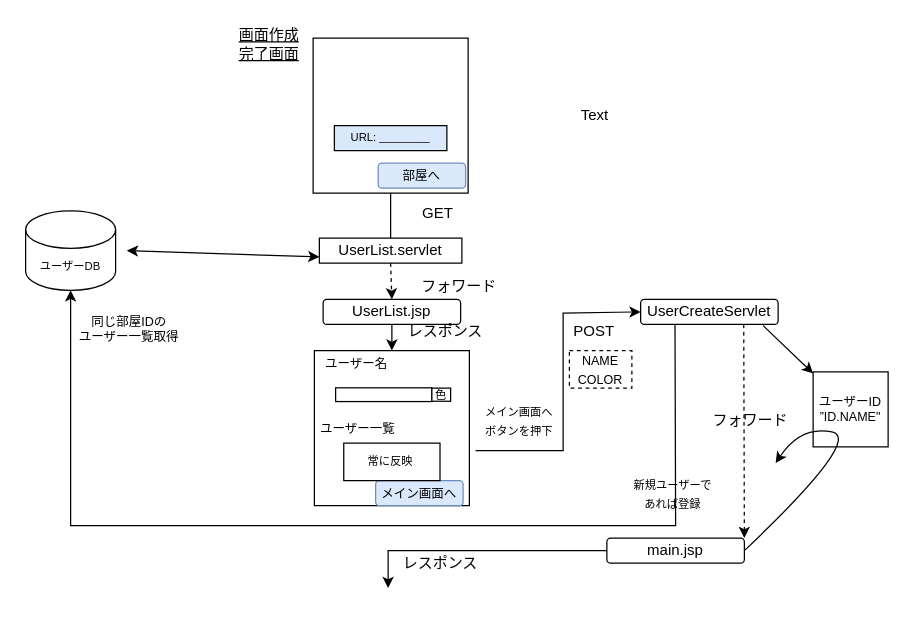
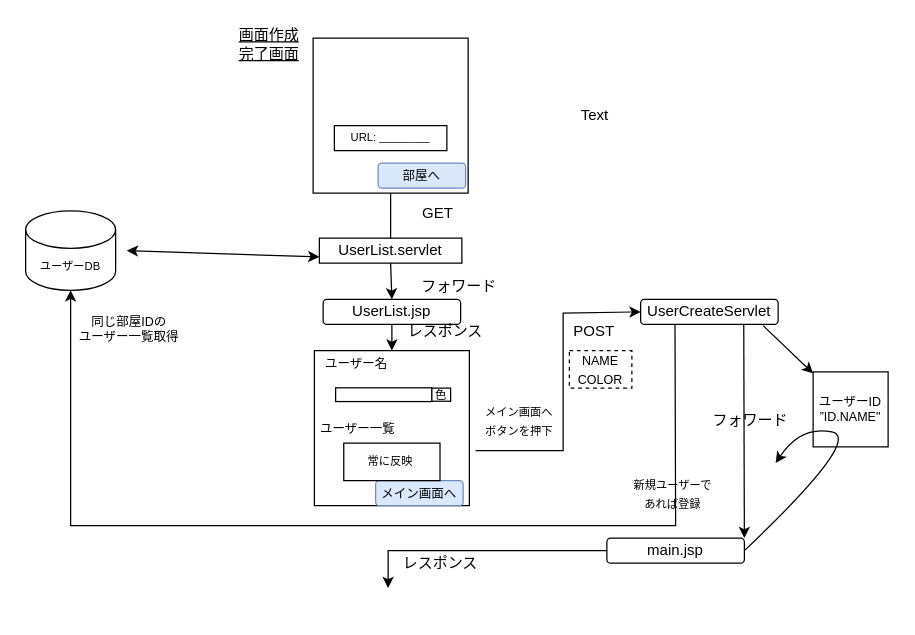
(391, 138) -> (391, 138)
(391, 278) -> (391, 278)
(744, 427) -> (744, 427)
